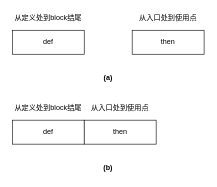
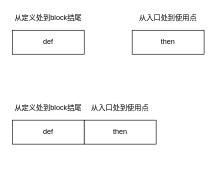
(108, 78) -> none
(108, 168) -> none
